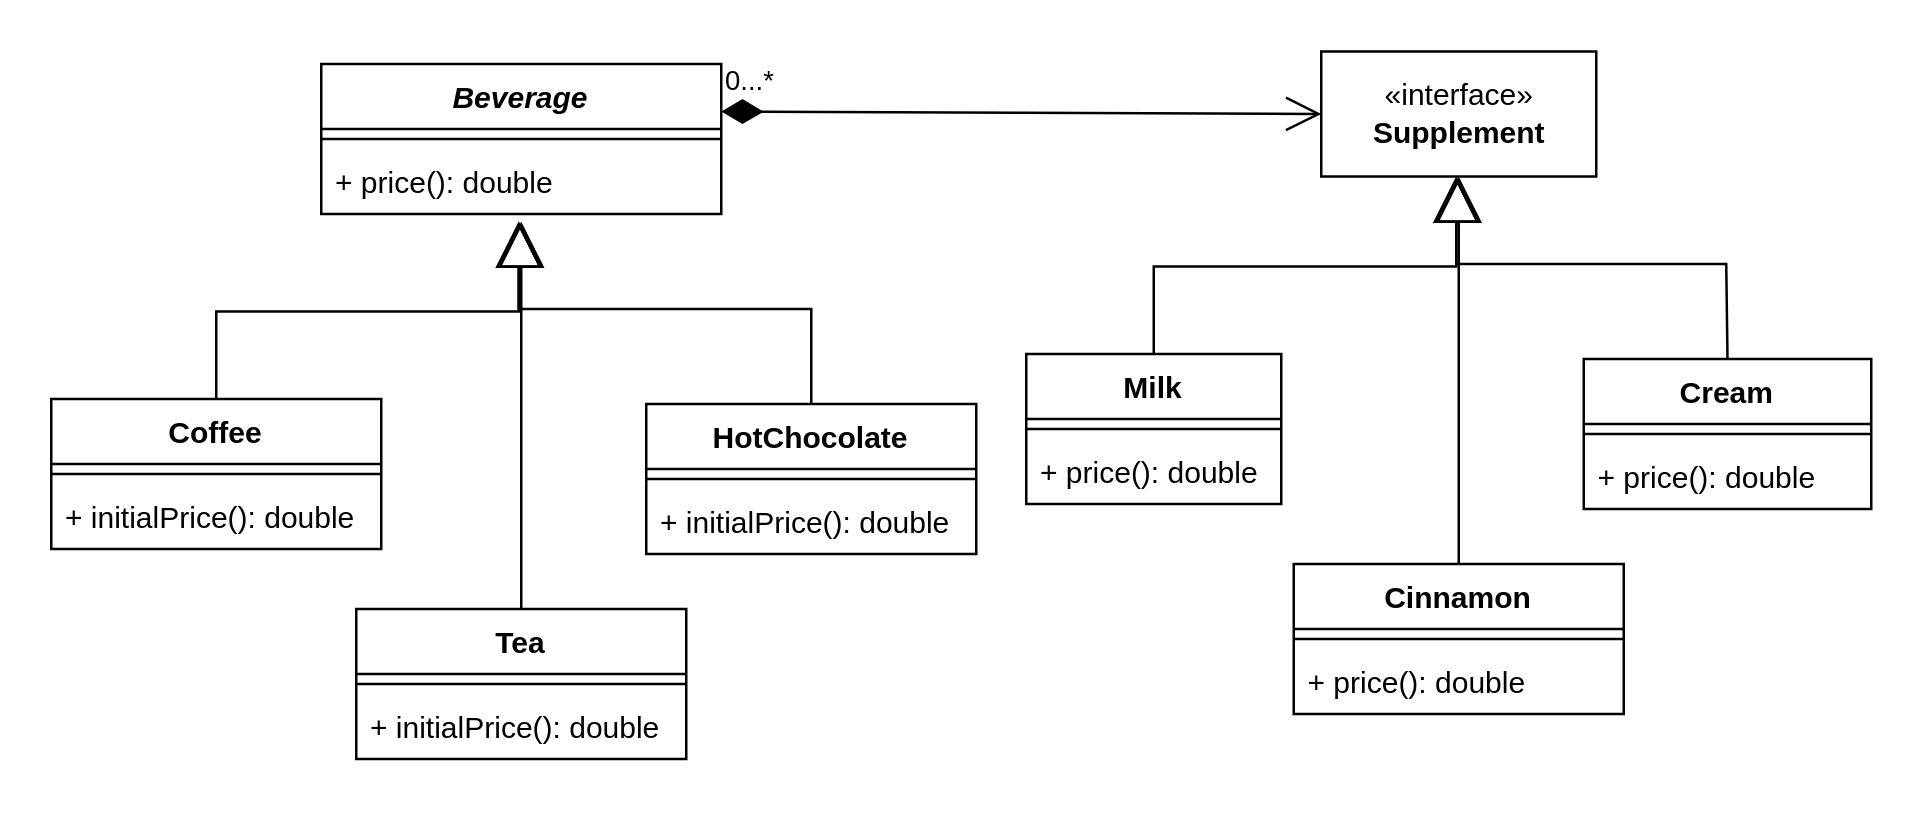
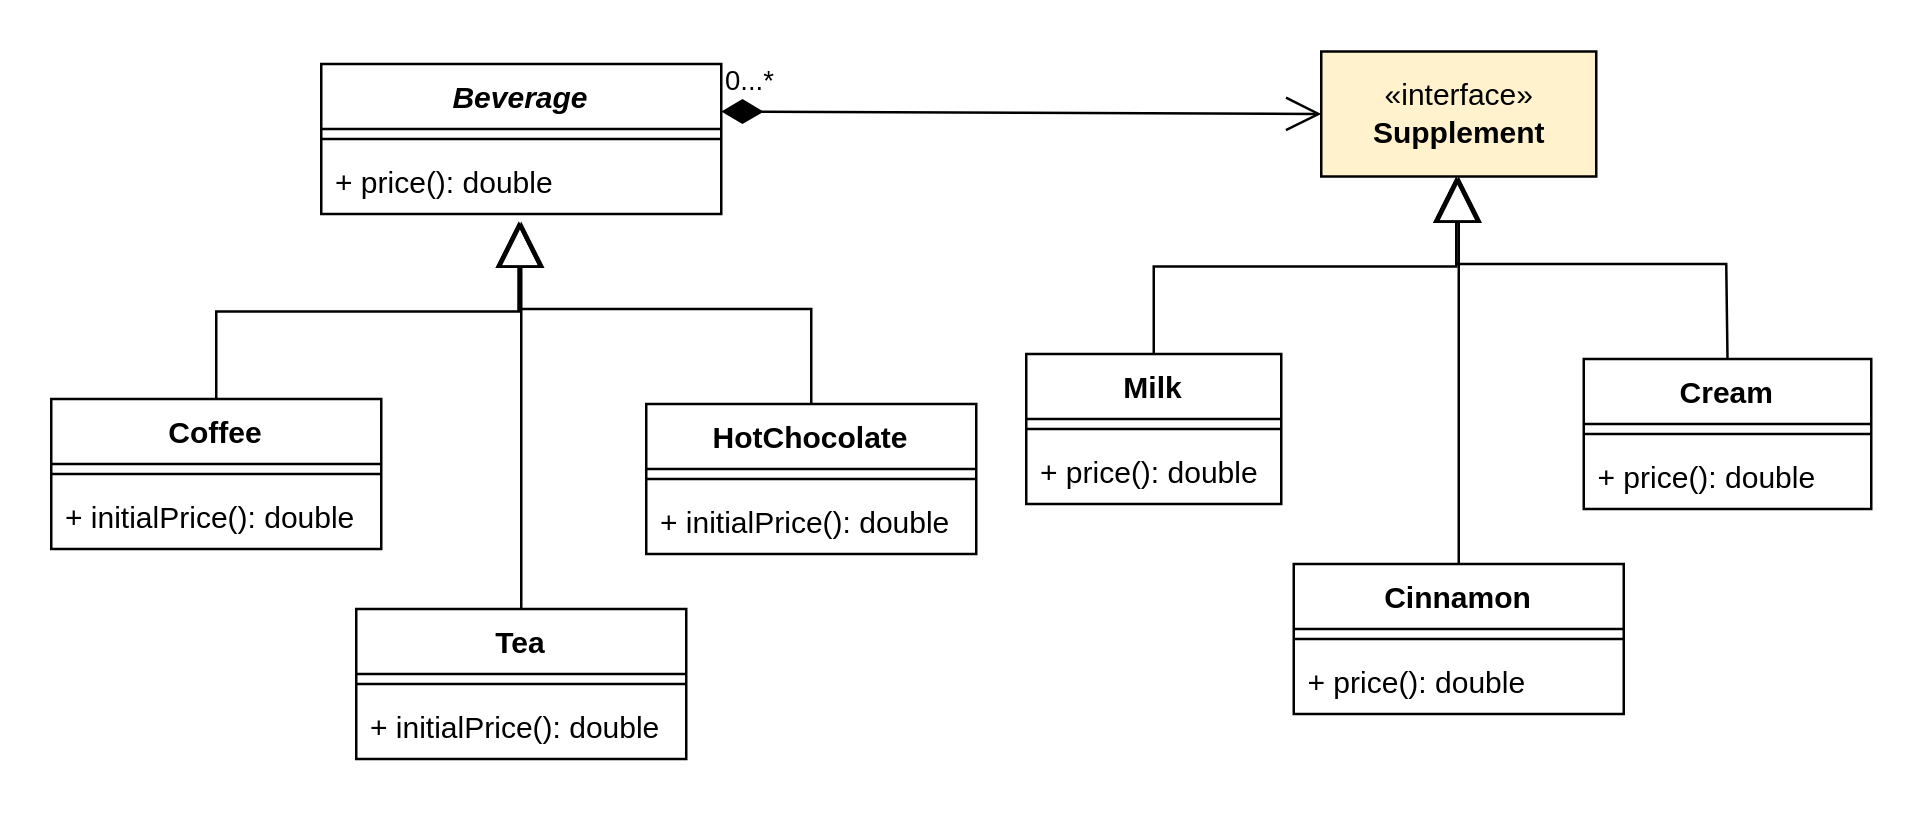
(1459, 114) -> (1459, 114)
